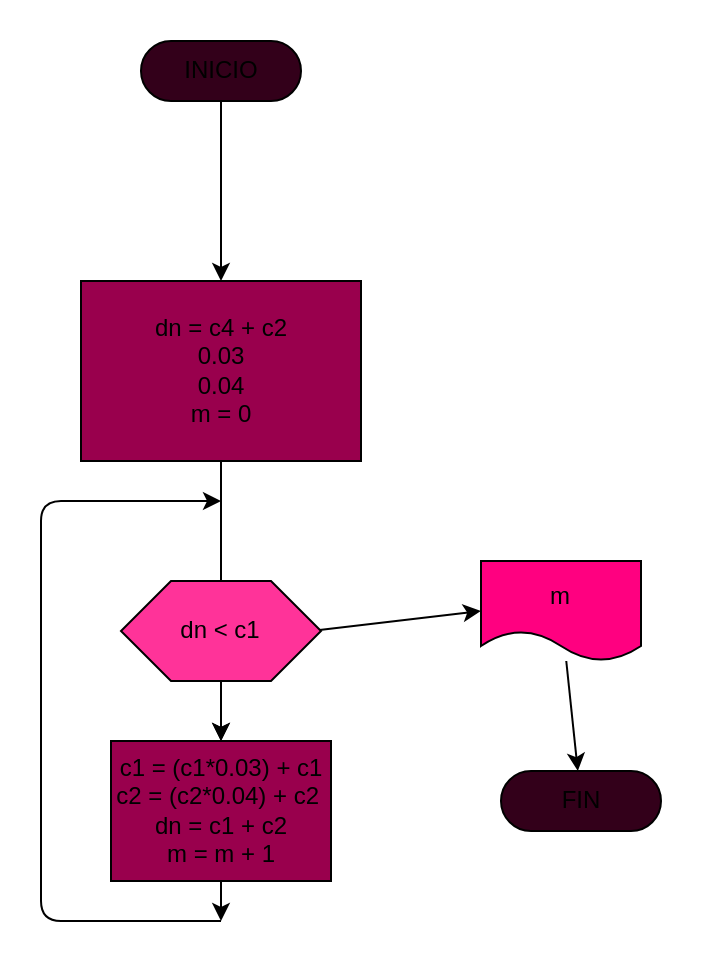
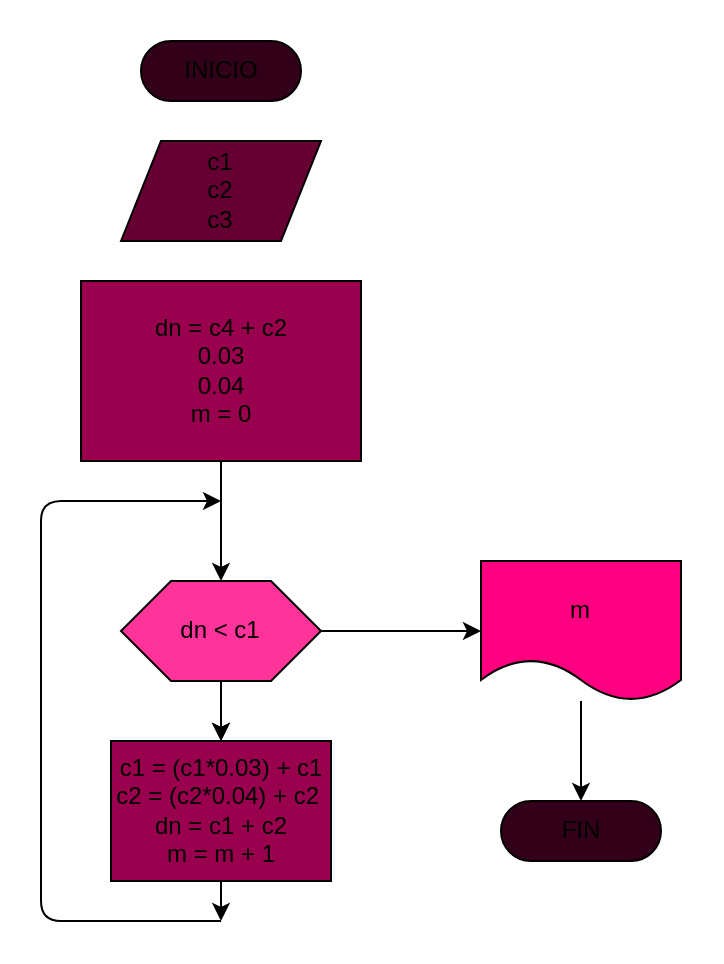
(221, 184) -> none
none -> (221, 191)
(221, 571) -> (221, 566)
(561, 611) -> (581, 631)
(581, 801) -> (581, 831)
